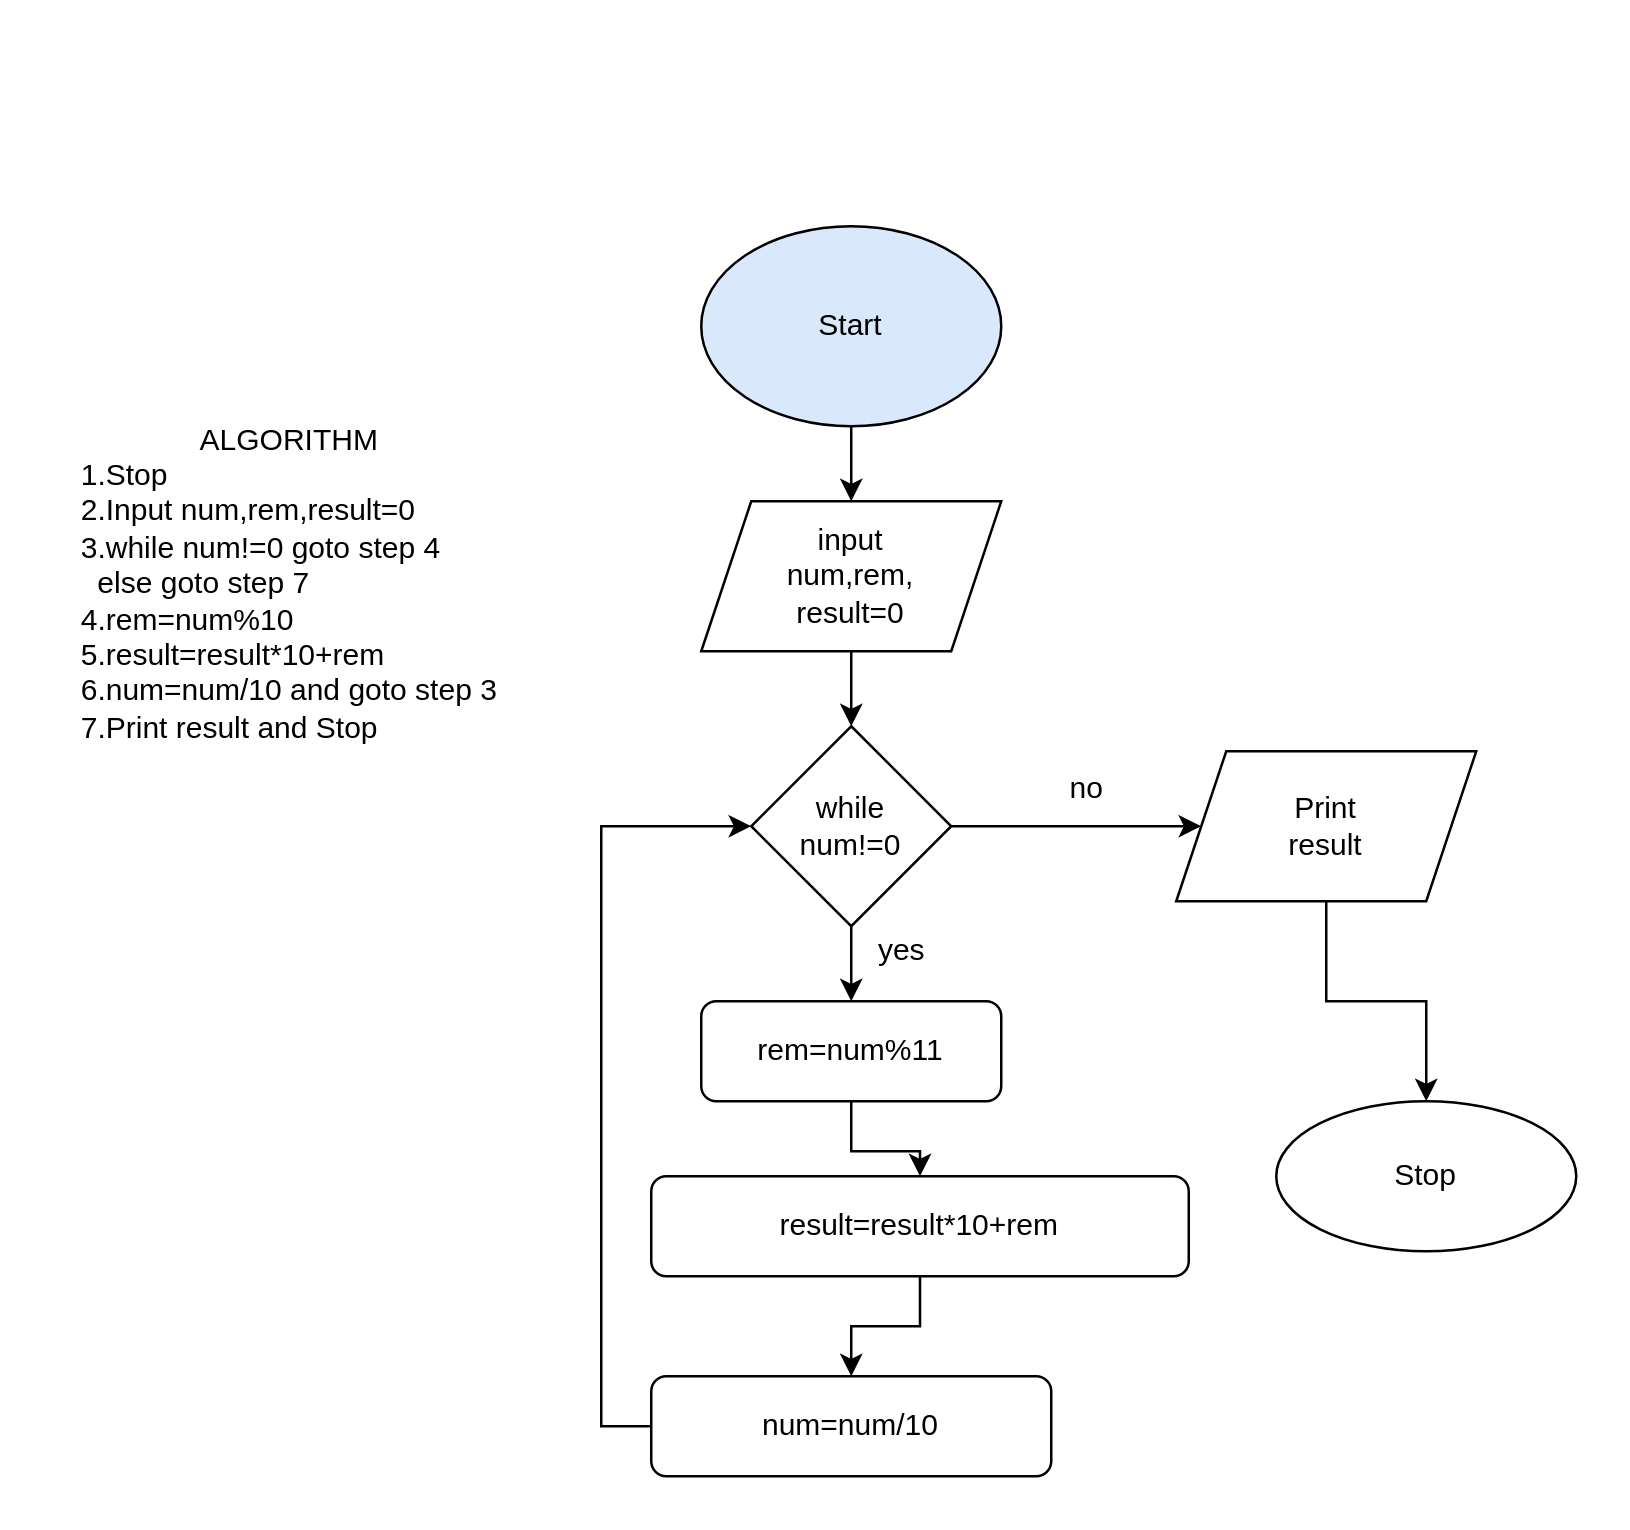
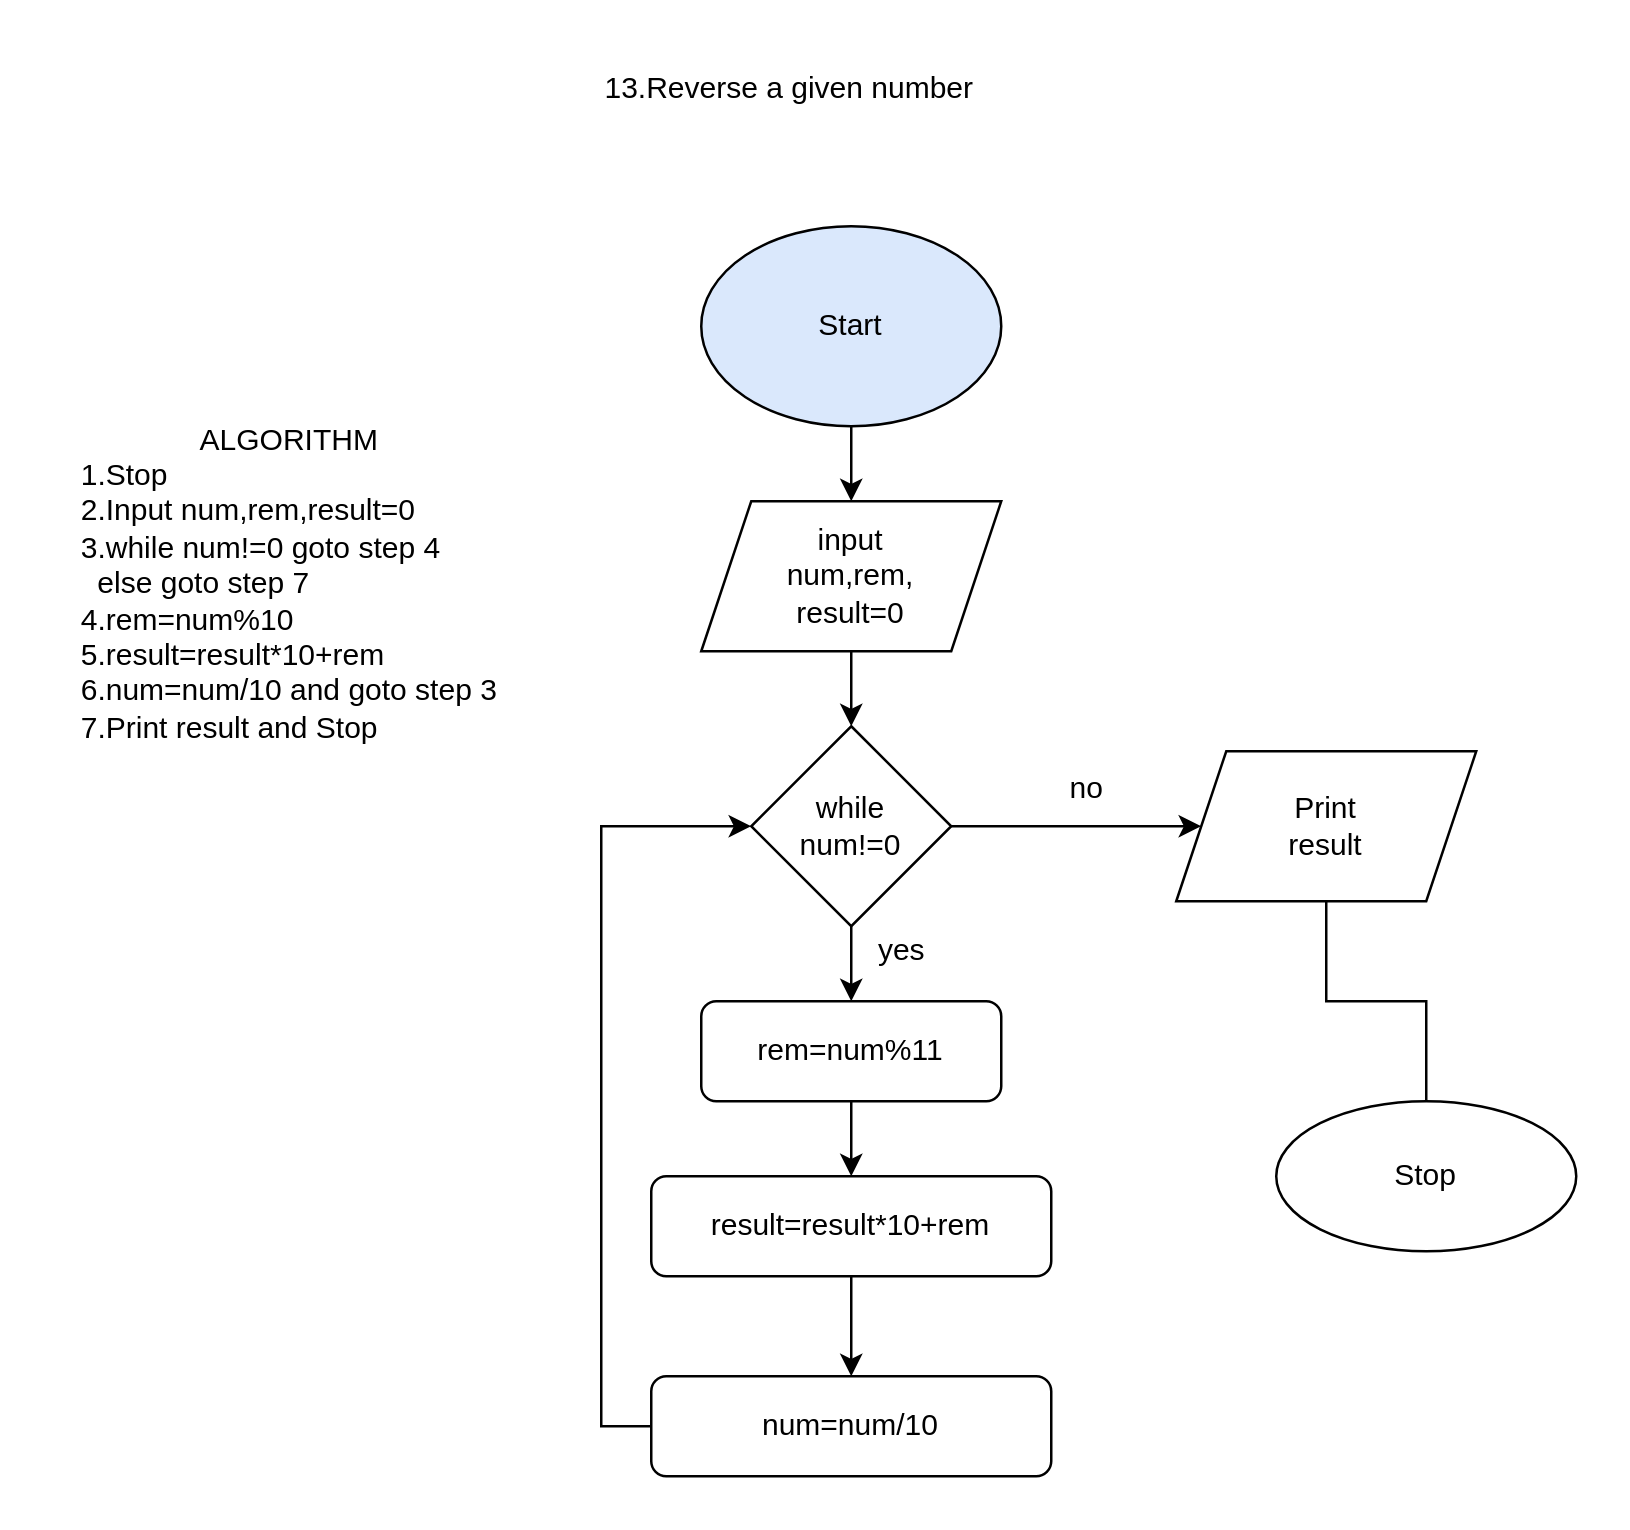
none -> (789, 89)
(1426, 1083) -> (1426, 1090)
(920, 1226) -> (851, 1226)
